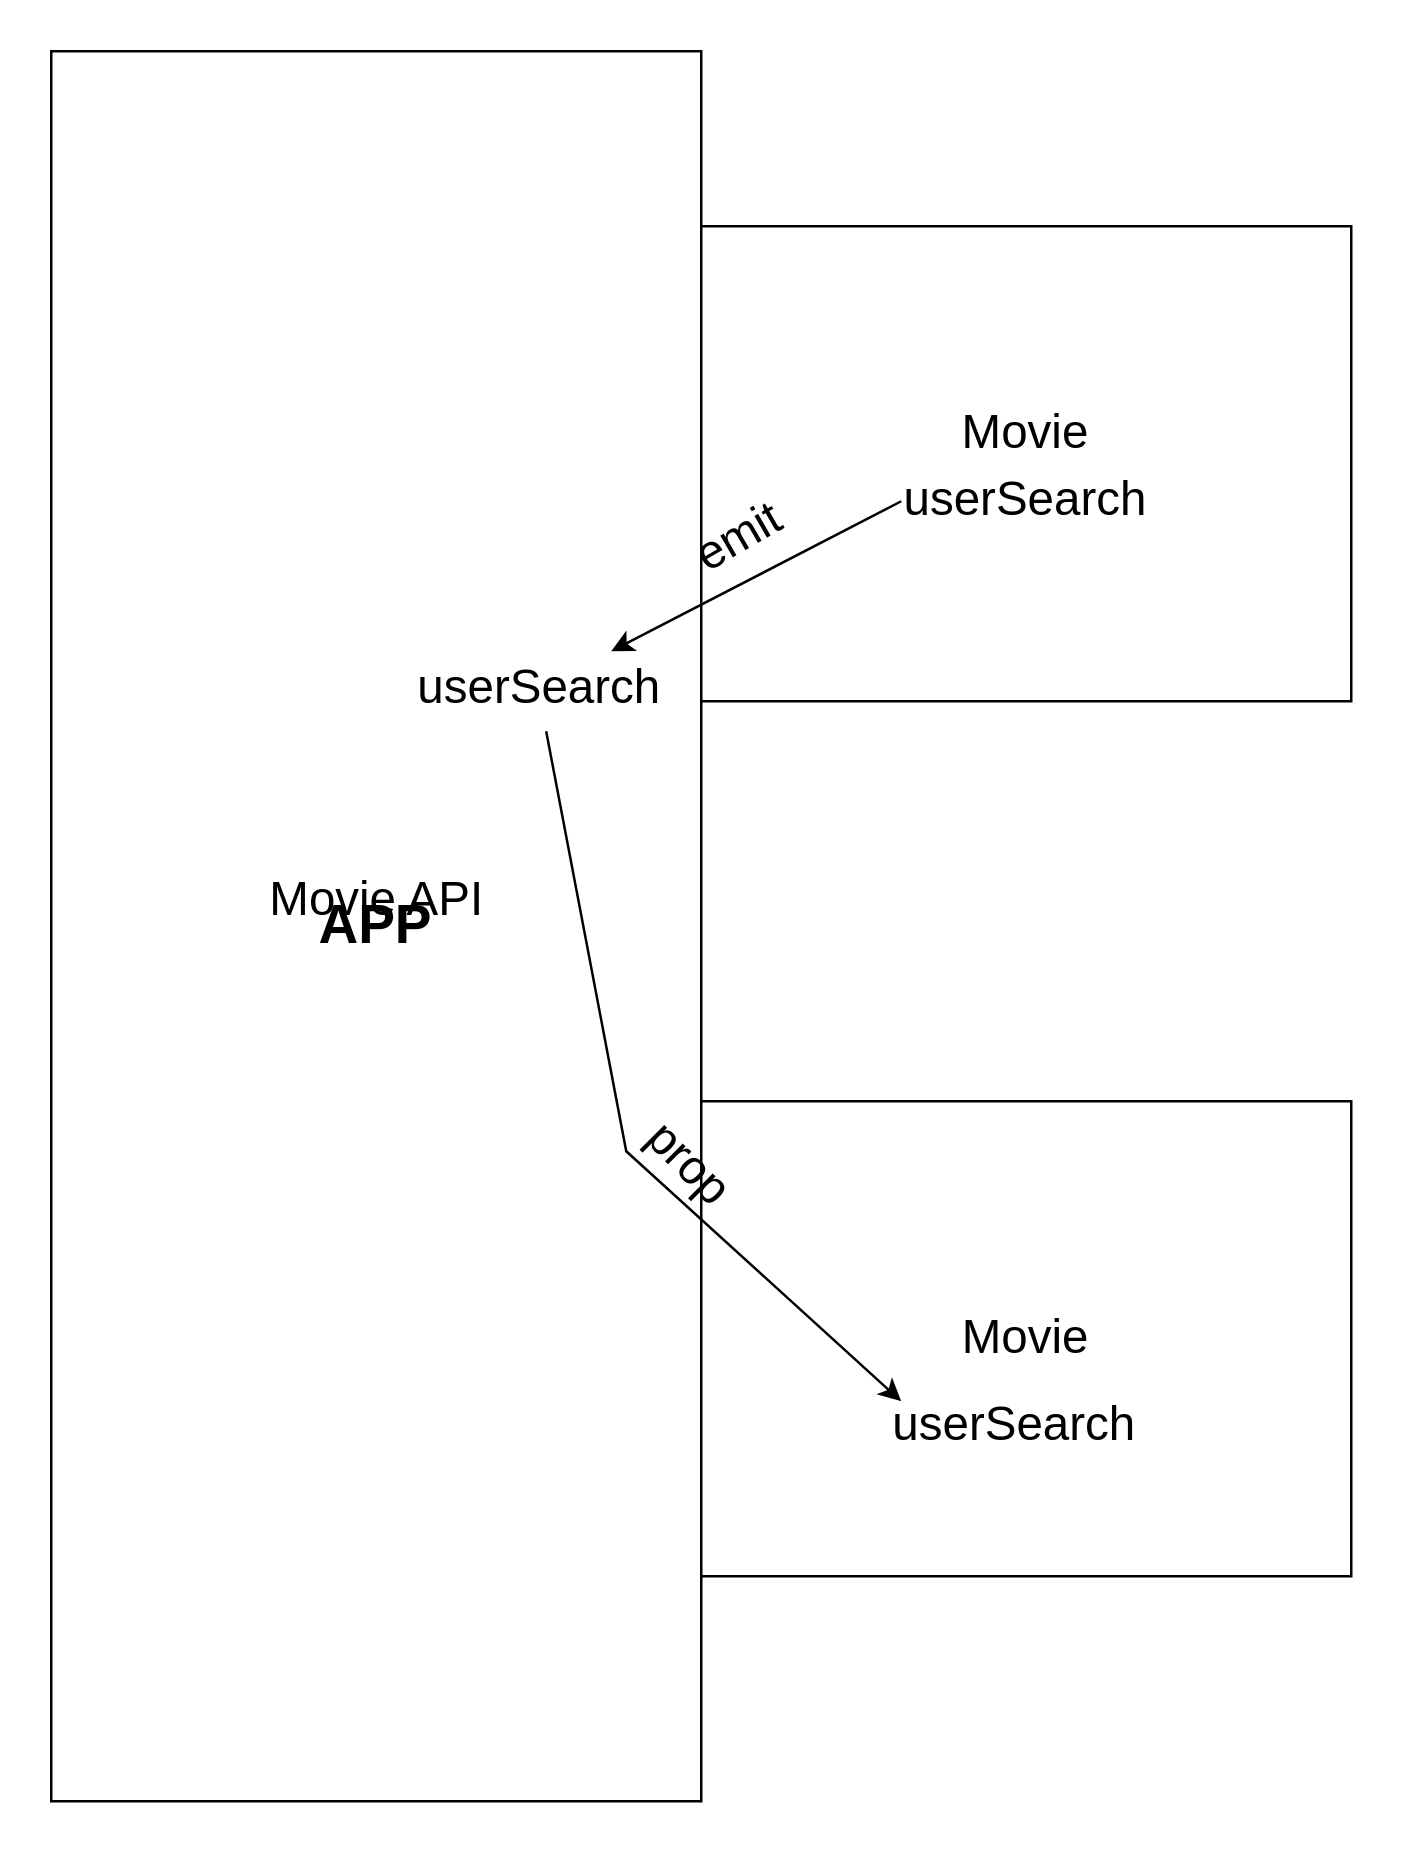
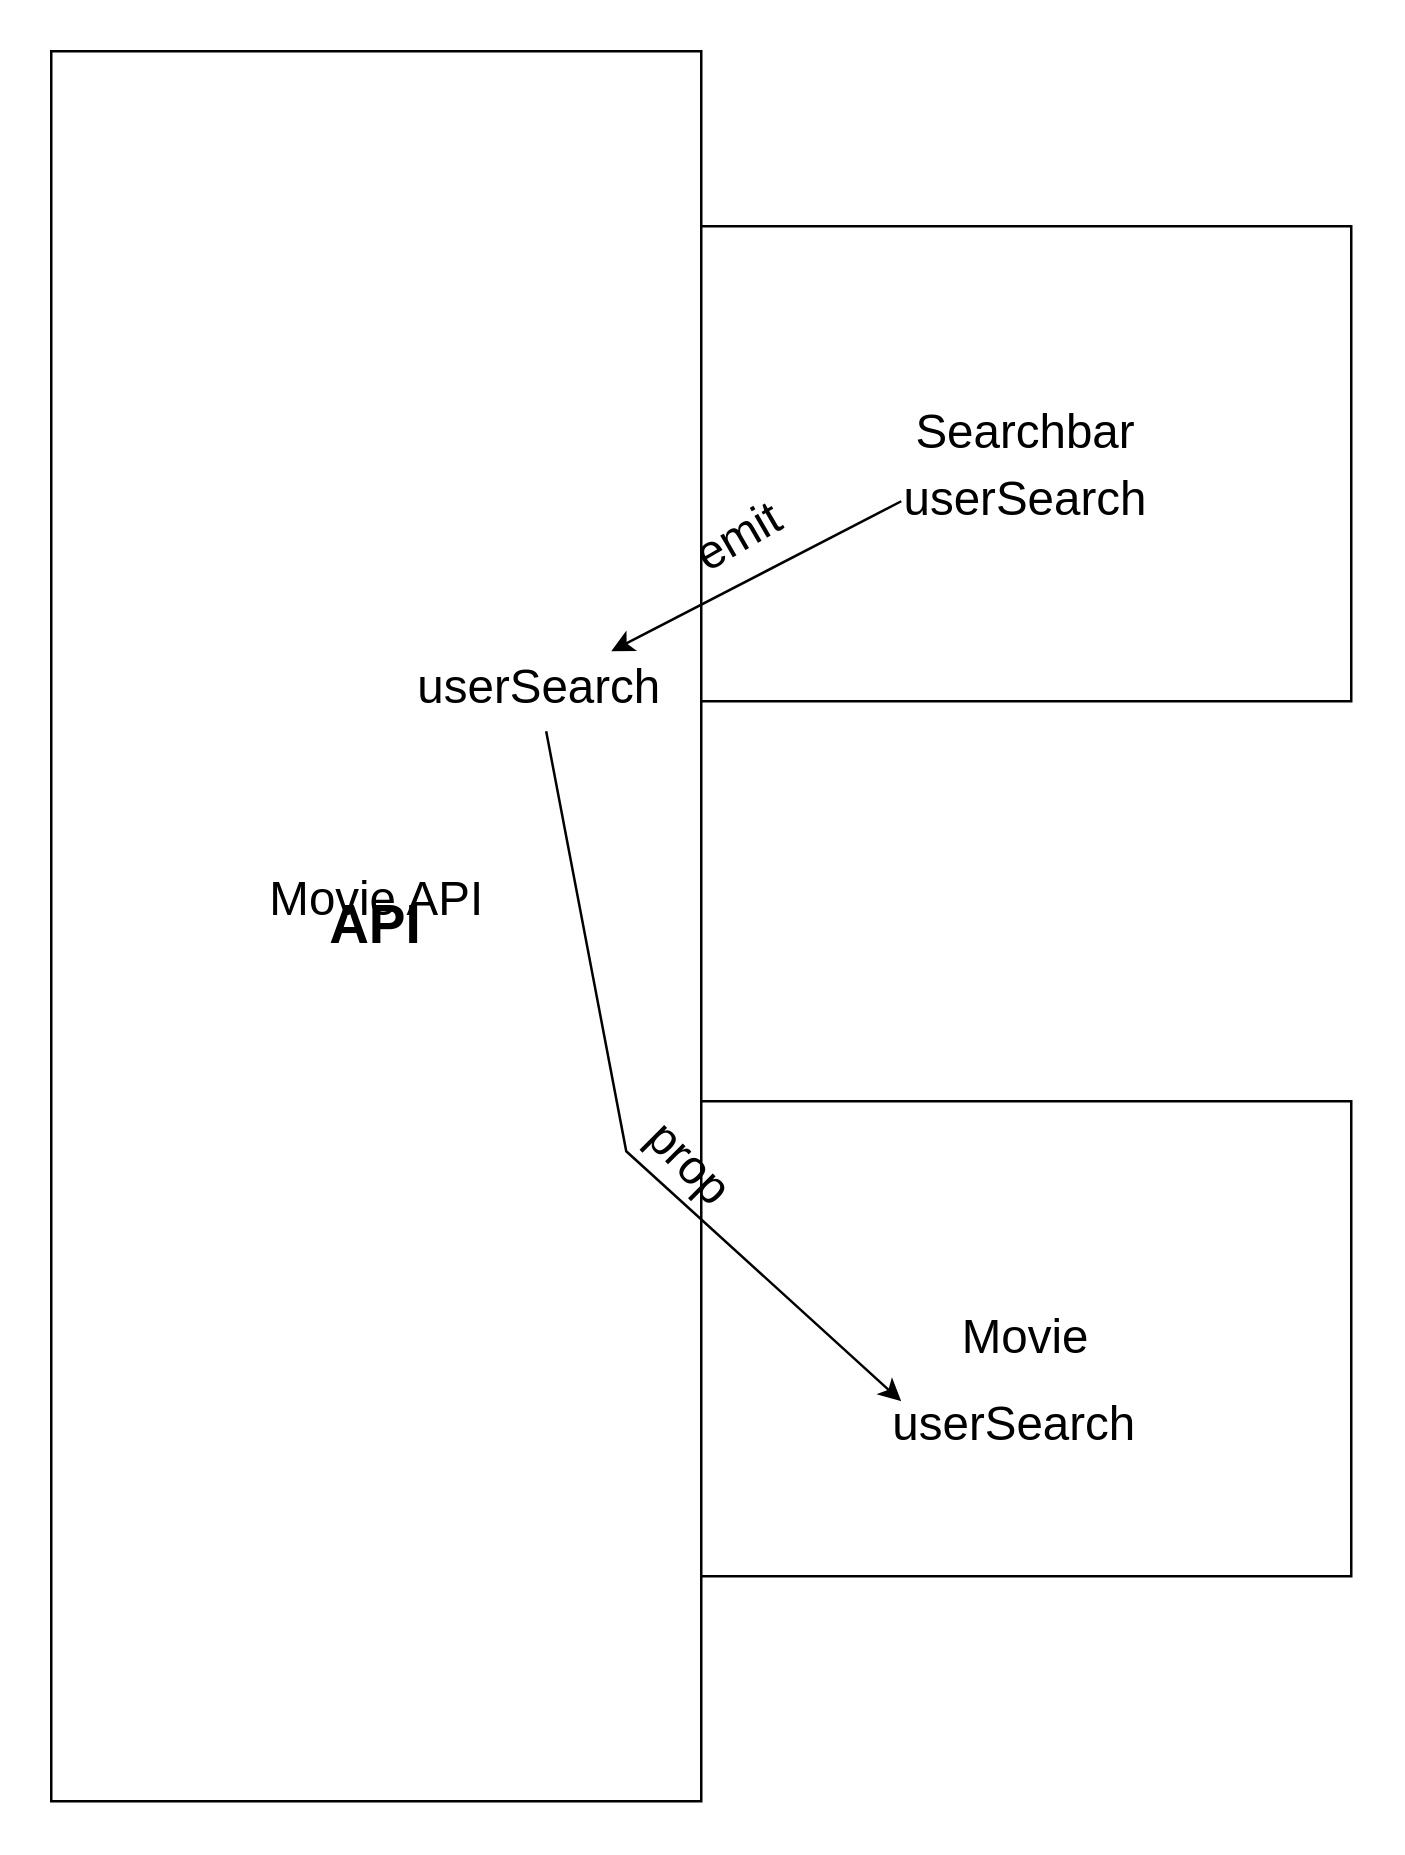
(1026, 464) -> (1026, 464)
(376, 926) -> (376, 926)
